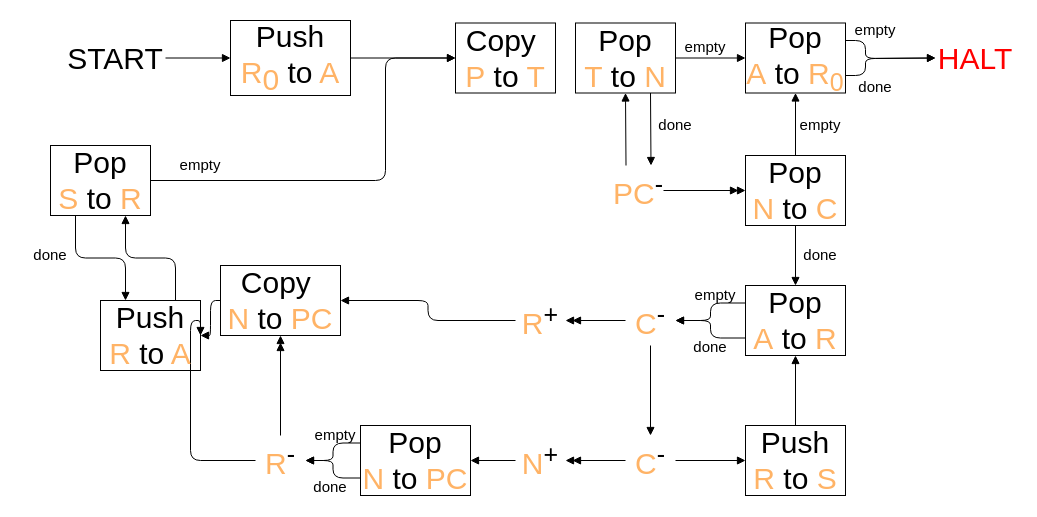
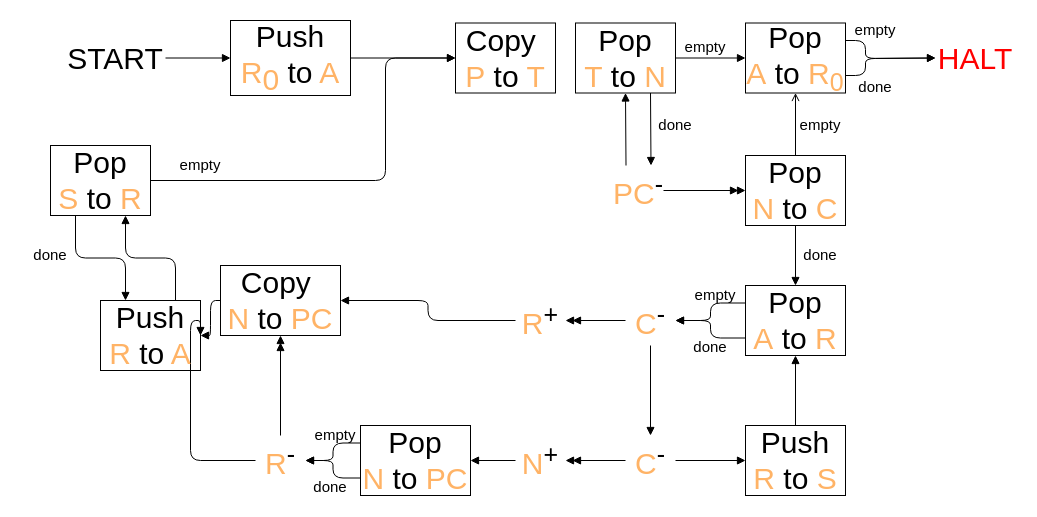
(796, 102) -> (796, 99)
